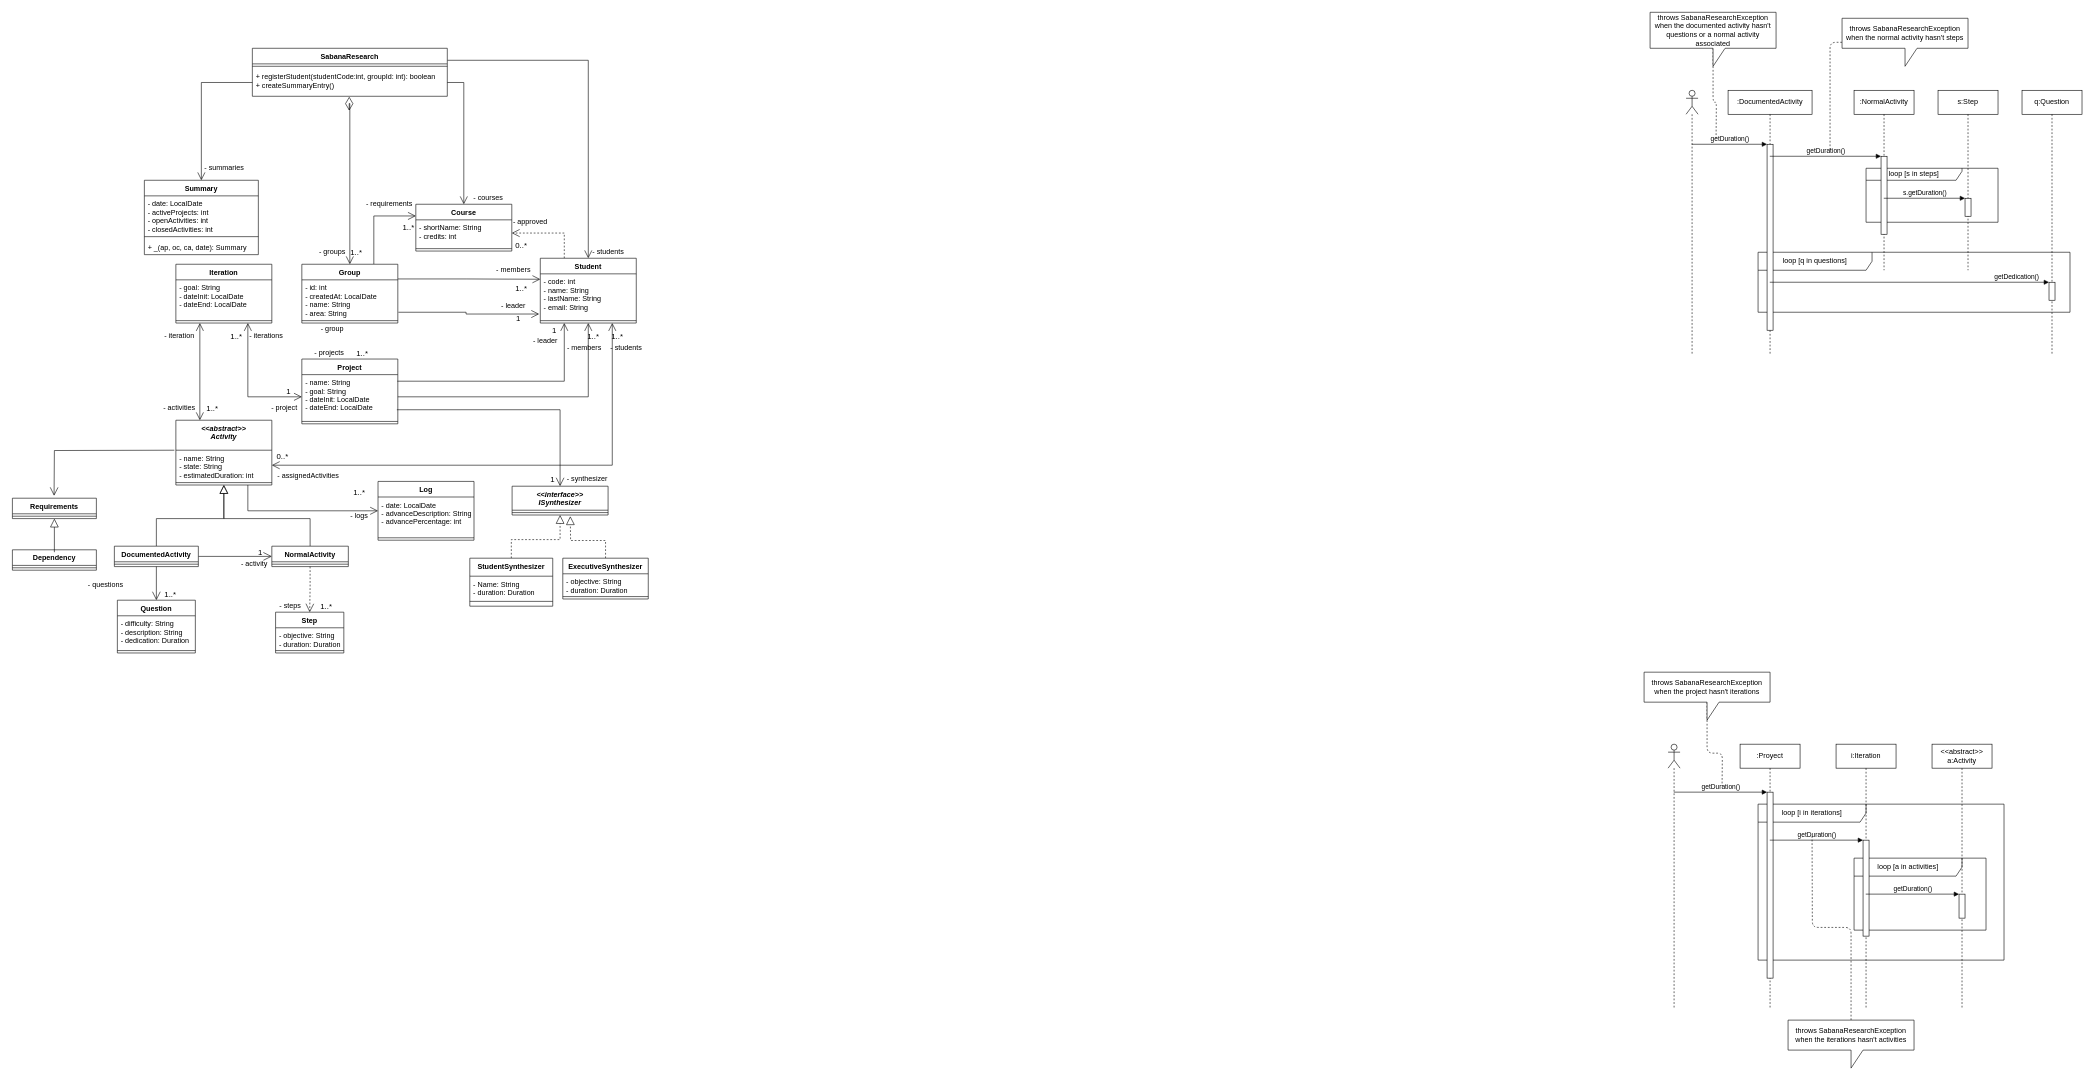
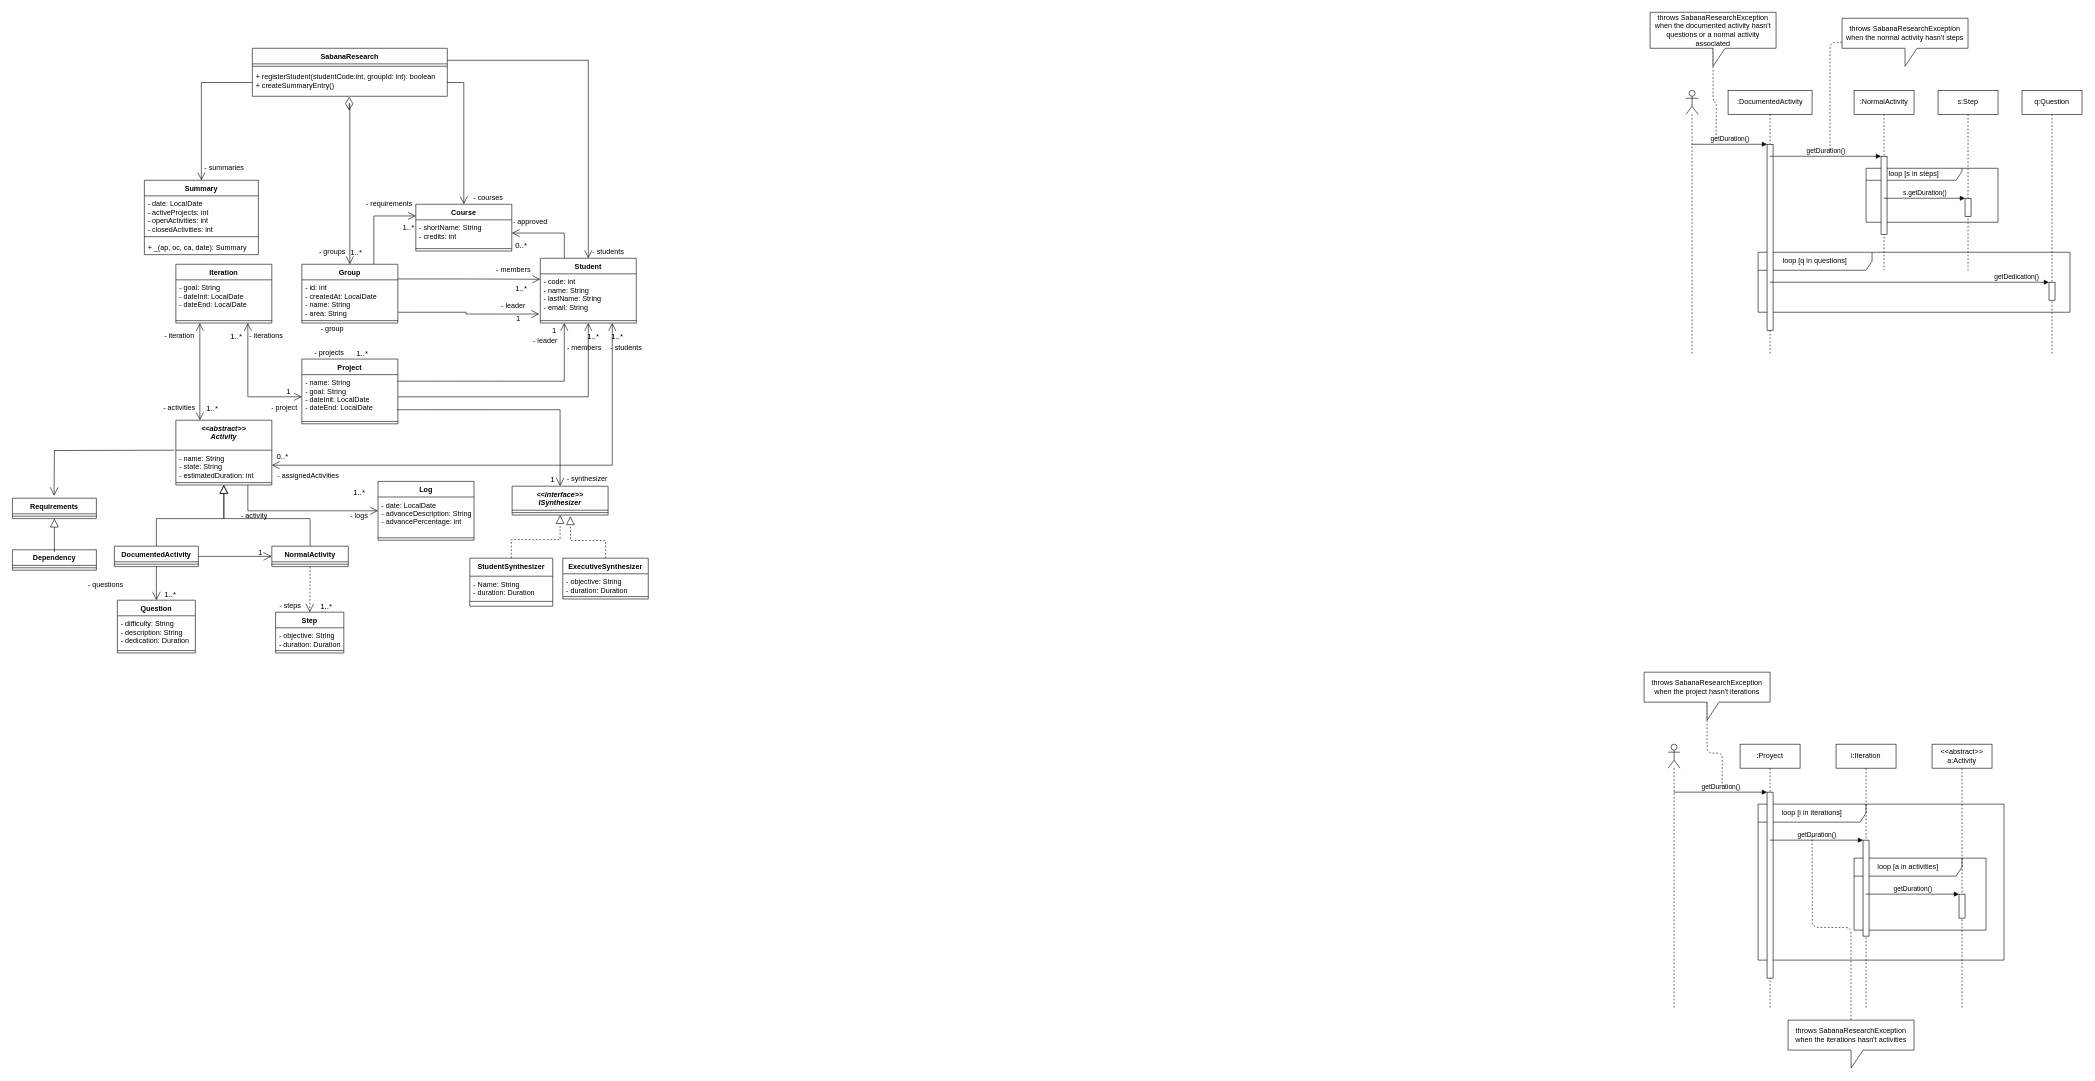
(551, 233) -> (551, 233)
(254, 564) -> (254, 516)
